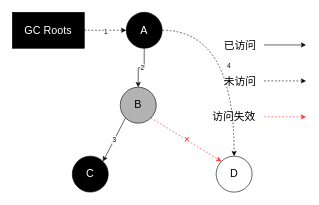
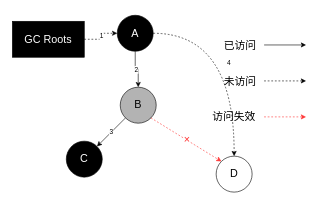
(48, 30) -> (48, 39)
(144, 30) -> (135, 33)
(90, 174) -> (84, 159)
